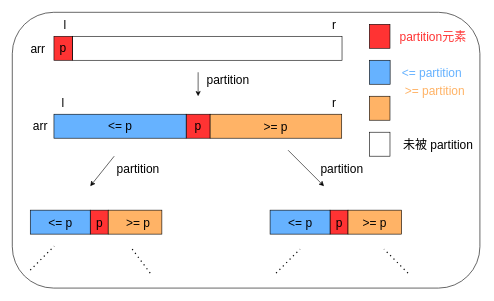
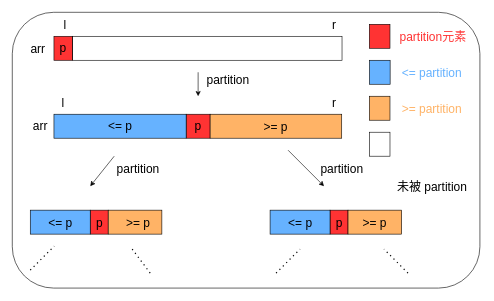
(435, 90) -> (432, 108)
(439, 144) -> (433, 186)
